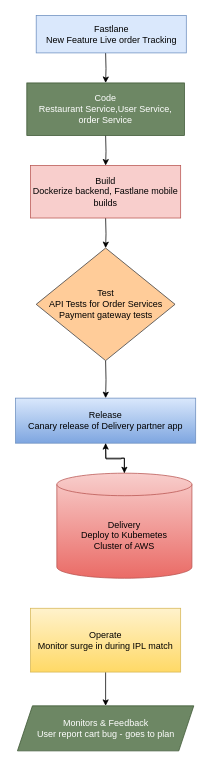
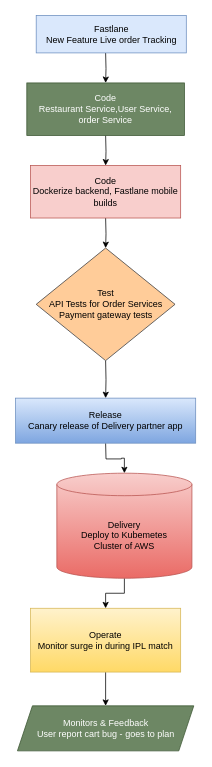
(105, 192) -> (105, 192)
(124, 471) -> (118, 593)
